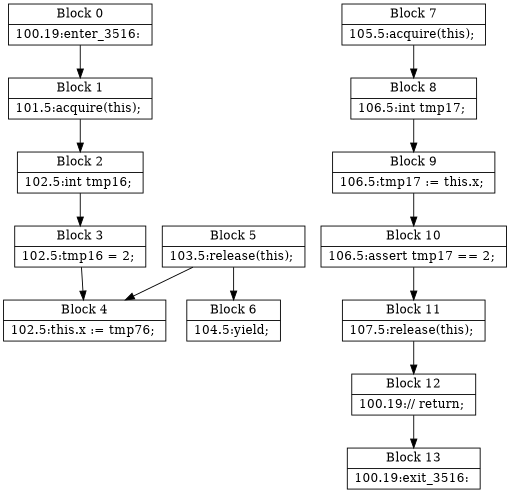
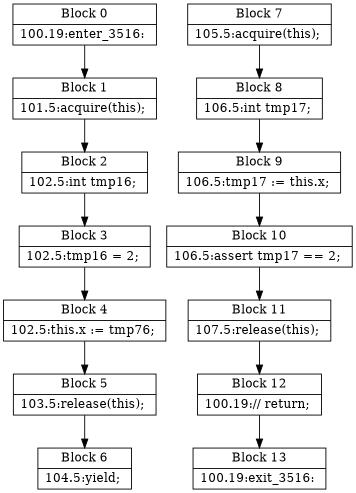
(163, 282) -> (85, 353)
